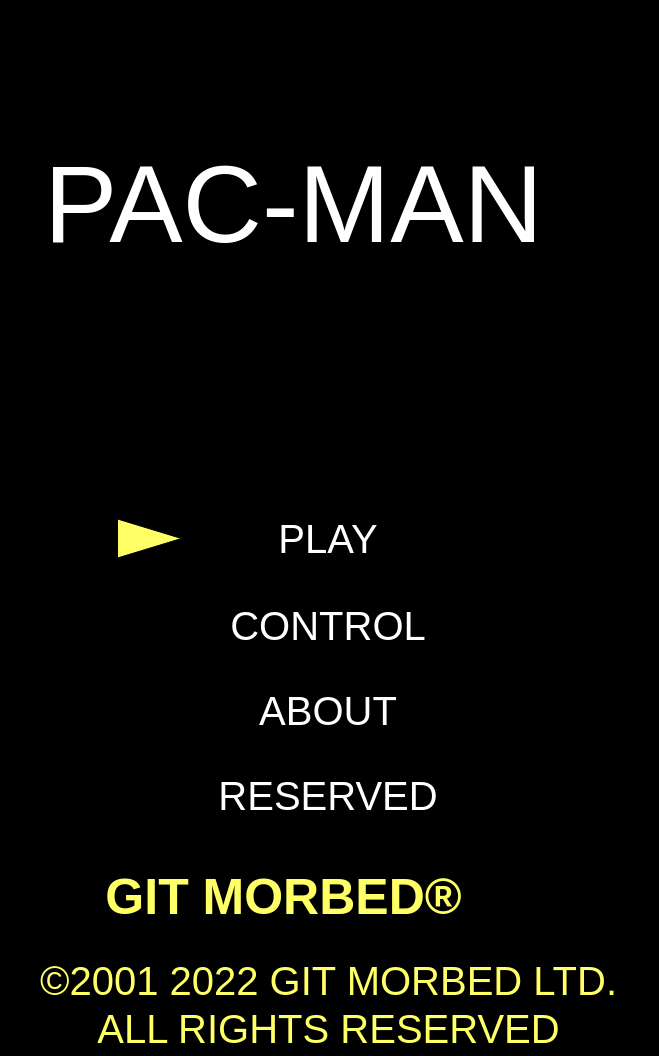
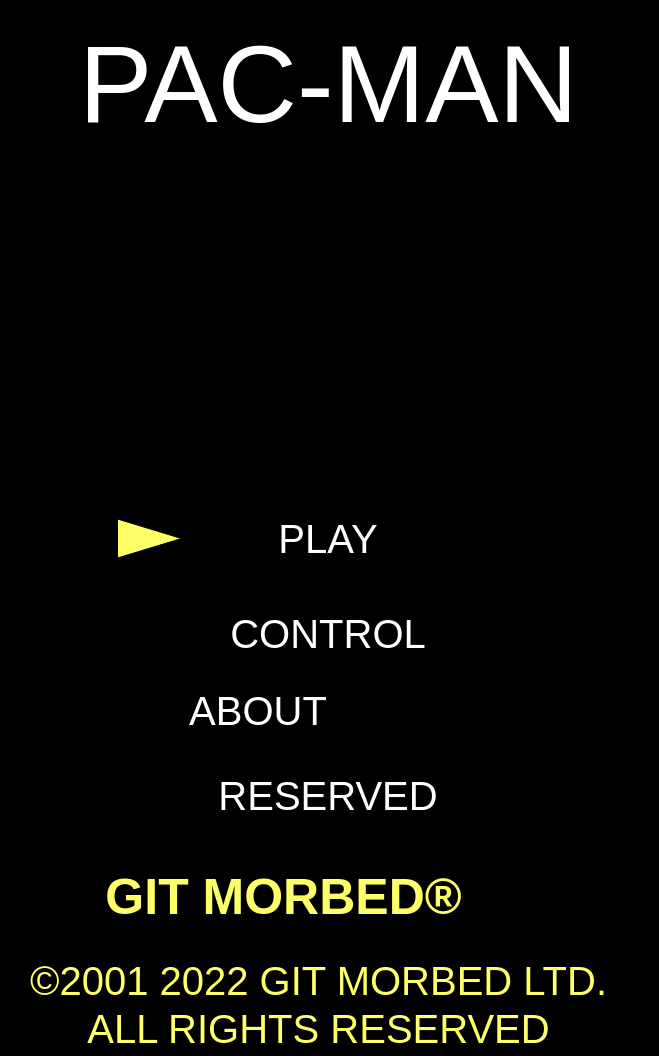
(294, 204) -> (329, 84)
(329, 626) -> (329, 633)
(329, 711) -> (259, 711)
(329, 1005) -> (319, 1005)
